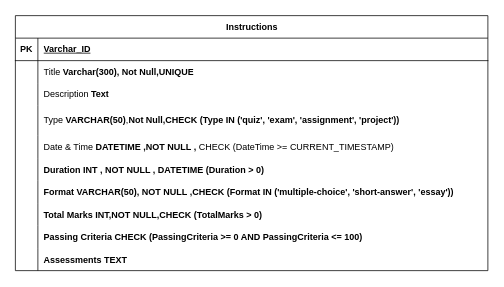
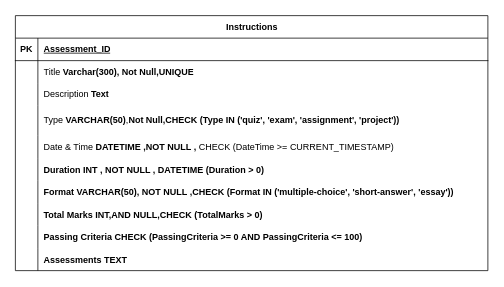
(69, 49) -> (77, 49)
(150, 215) -> (150, 215)
